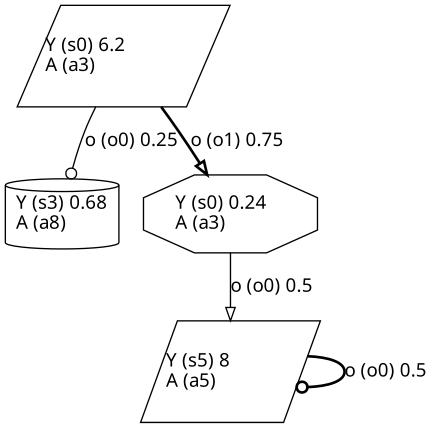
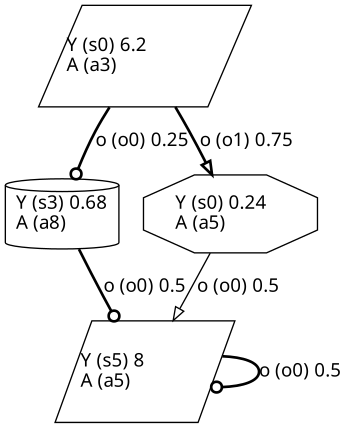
(83, 137) -> (92, 137)
(230, 214) -> (230, 214)
none -> (95, 280)
